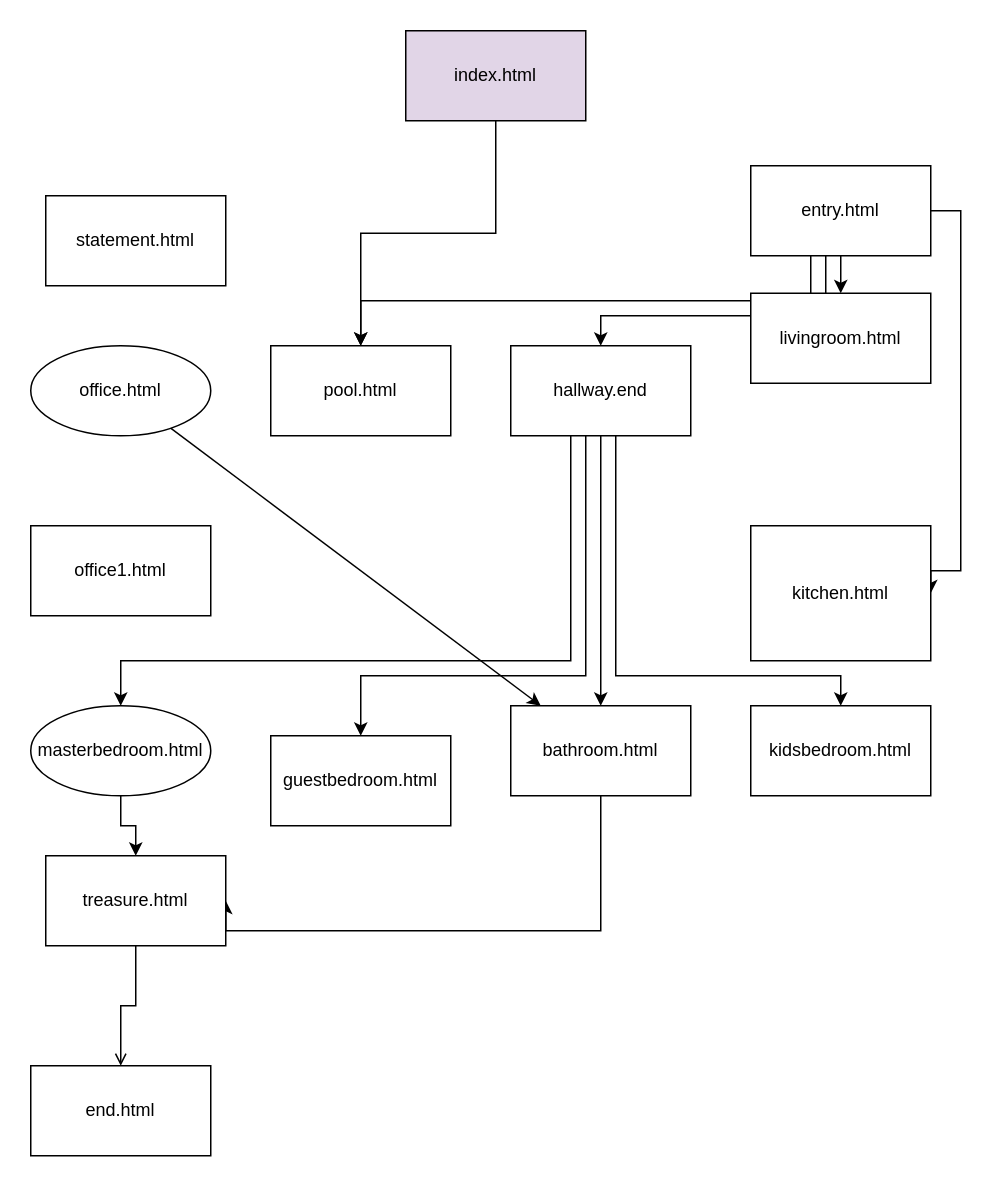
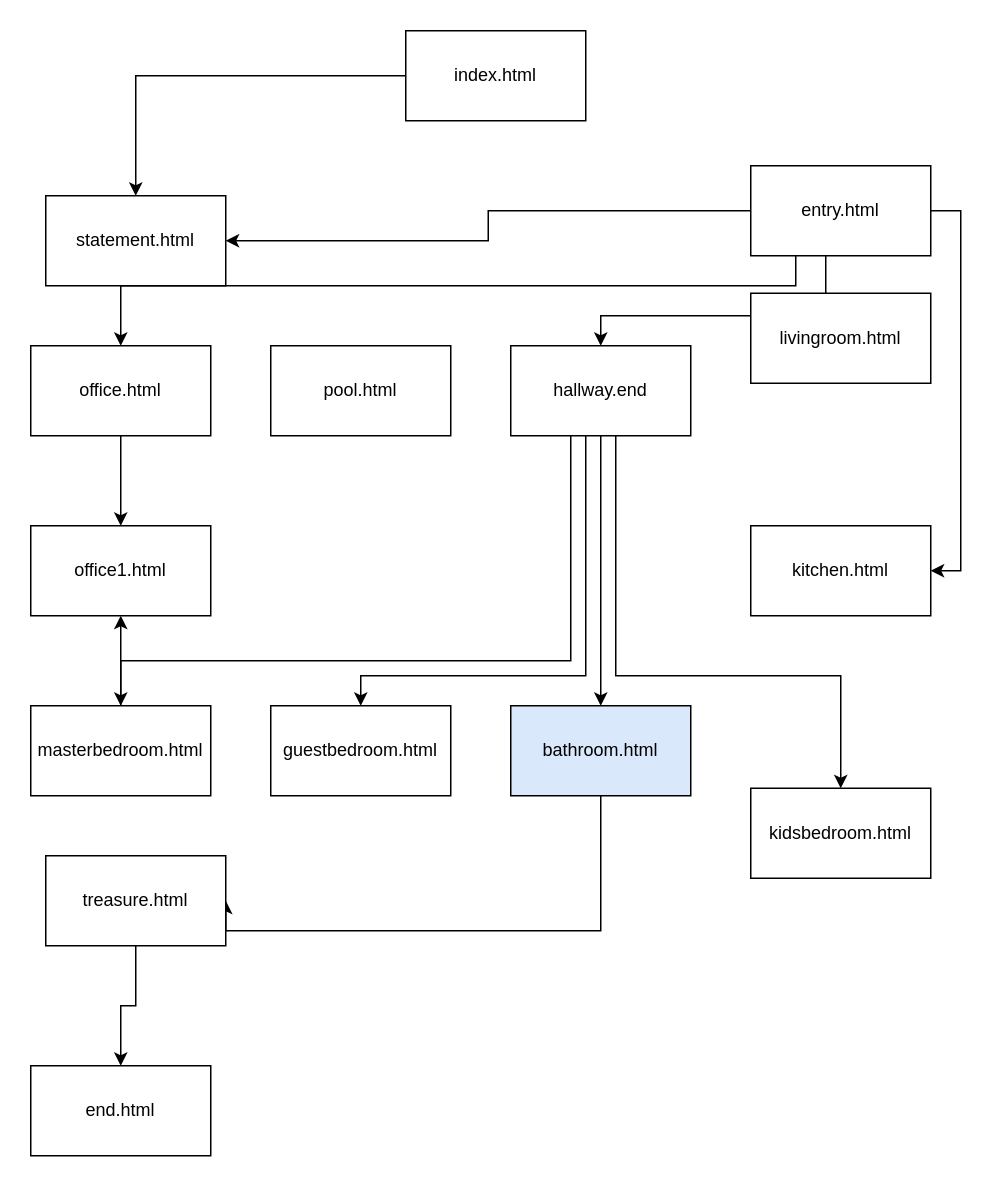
(496, 76) -> (496, 76)
(453, 233) -> (216, 76)
(841, 280) -> (488, 221)
none -> (526, 286)
(557, 301) -> none
(121, 391) -> (121, 391)
(351, 564) -> (121, 476)
(841, 593) -> (841, 571)
(121, 751) -> (121, 751)
(601, 751) -> (601, 751)
(841, 751) -> (841, 833)
(361, 781) -> (361, 751)
(123, 826) -> (121, 641)
(121, 1056) -> (121, 1054)
